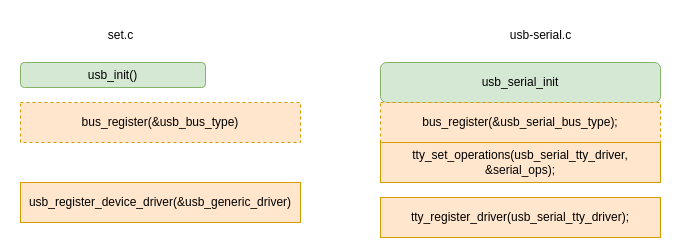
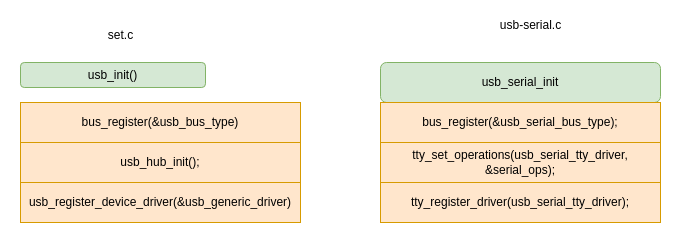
(541, 36) -> (531, 26)
(161, 123) -> (161, 123)
(521, 123) -> (521, 123)
none -> (161, 163)
(521, 218) -> (521, 203)
